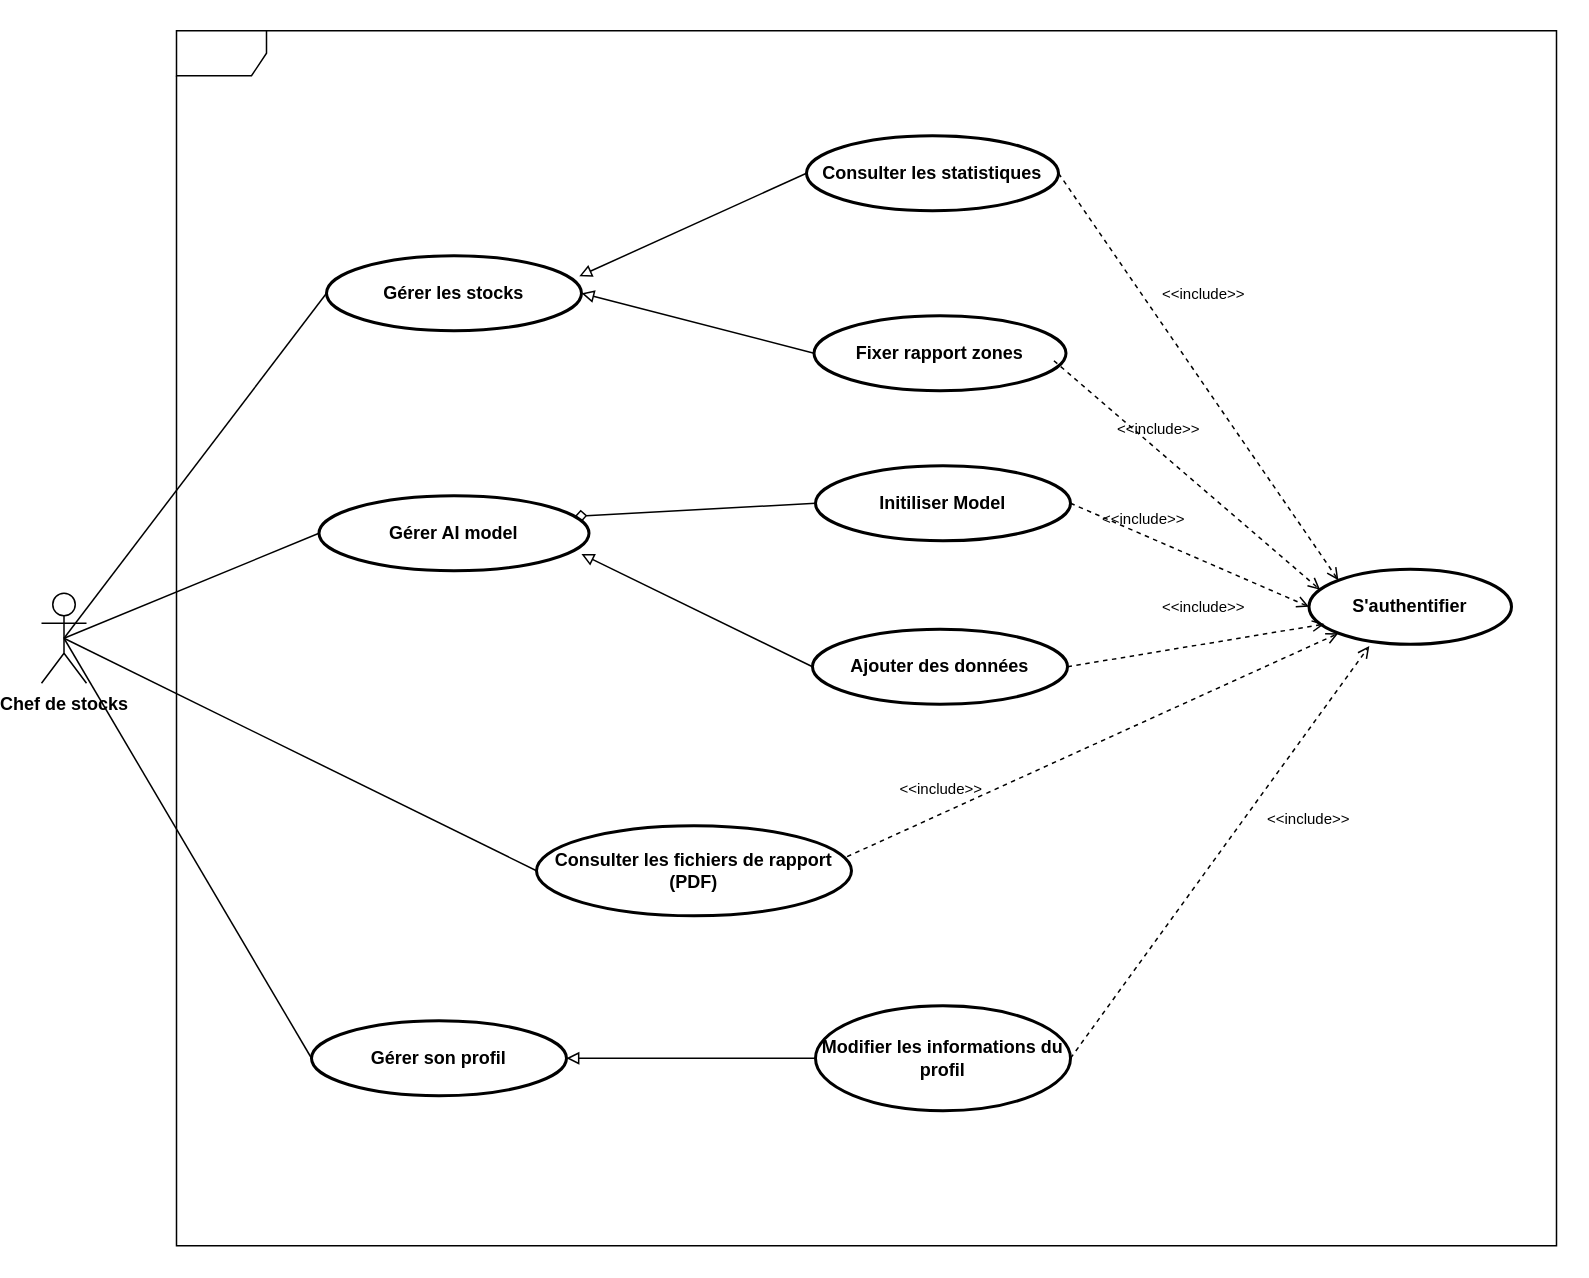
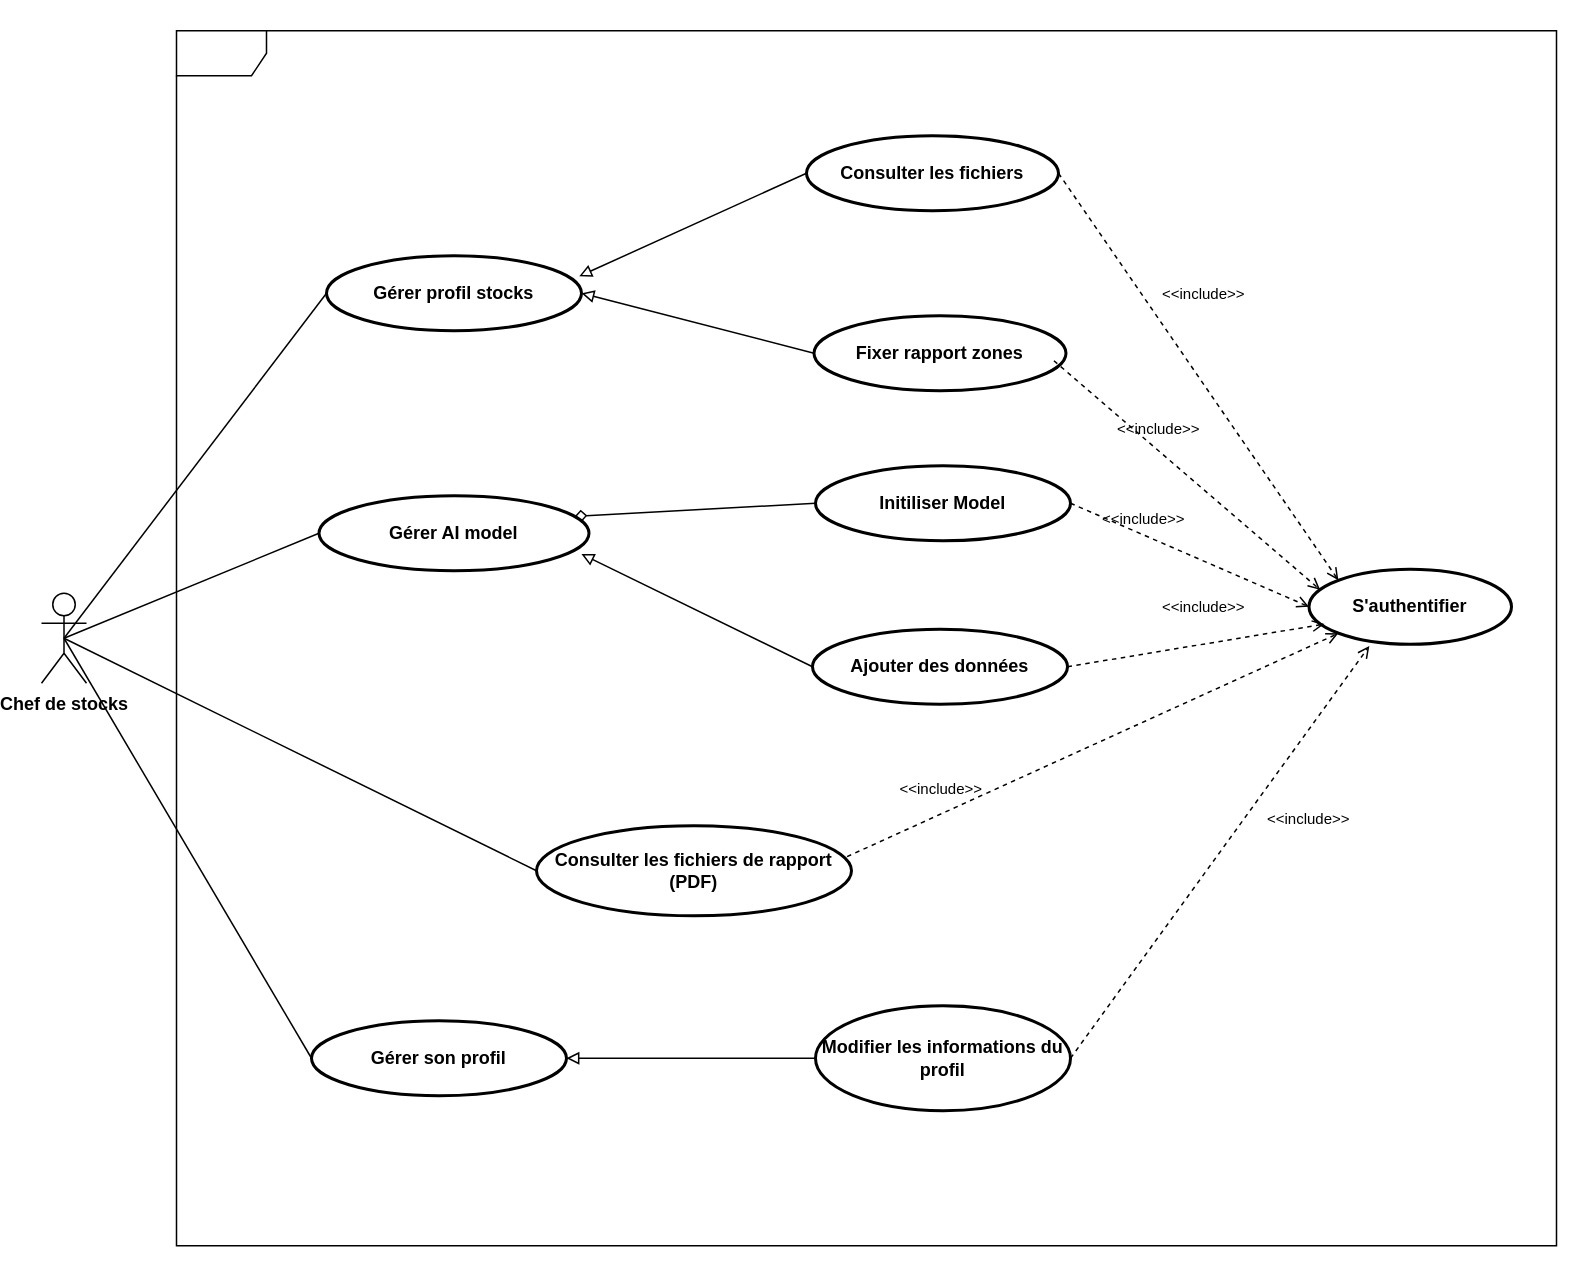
(932, 173) -> (932, 173)
(454, 293) -> (454, 293)
